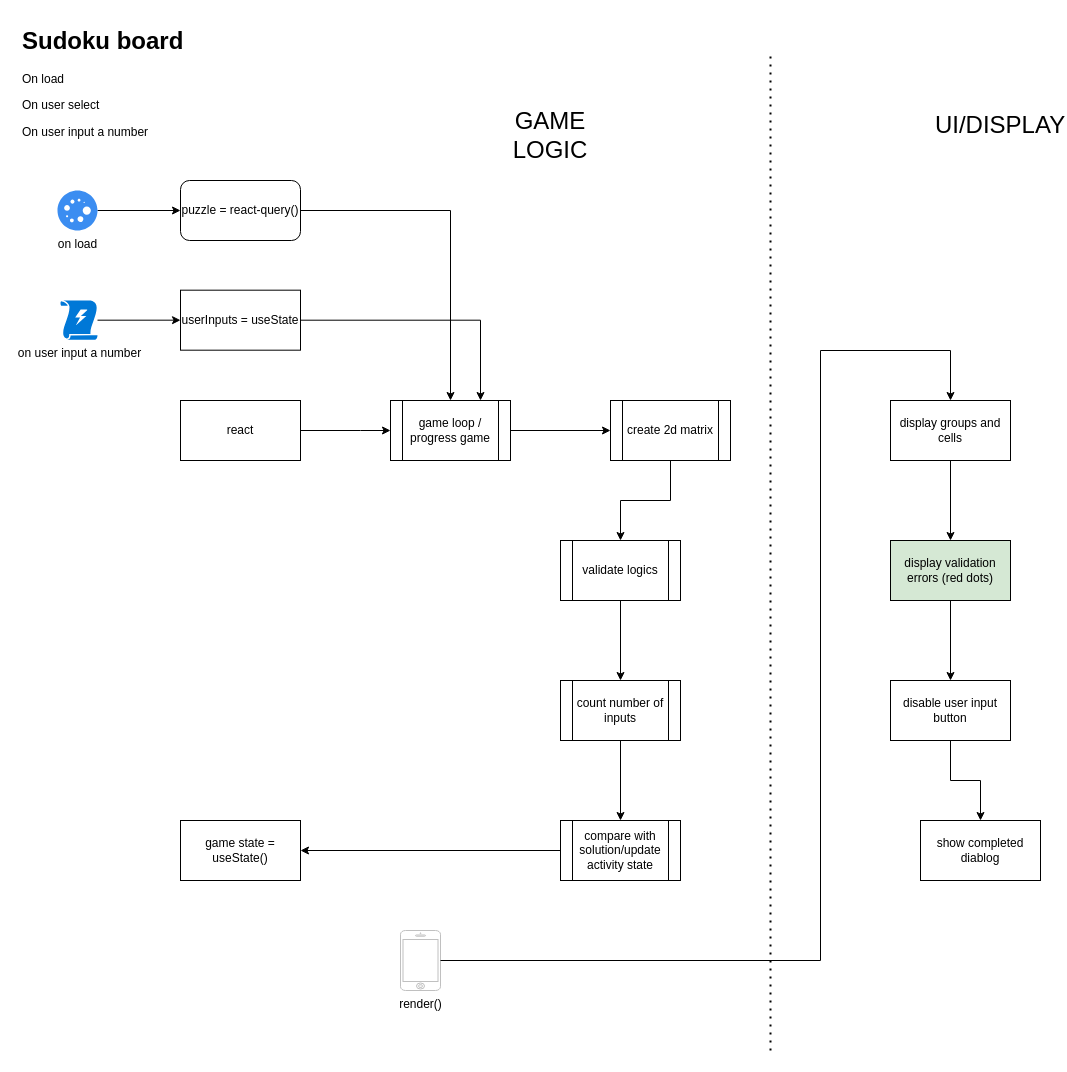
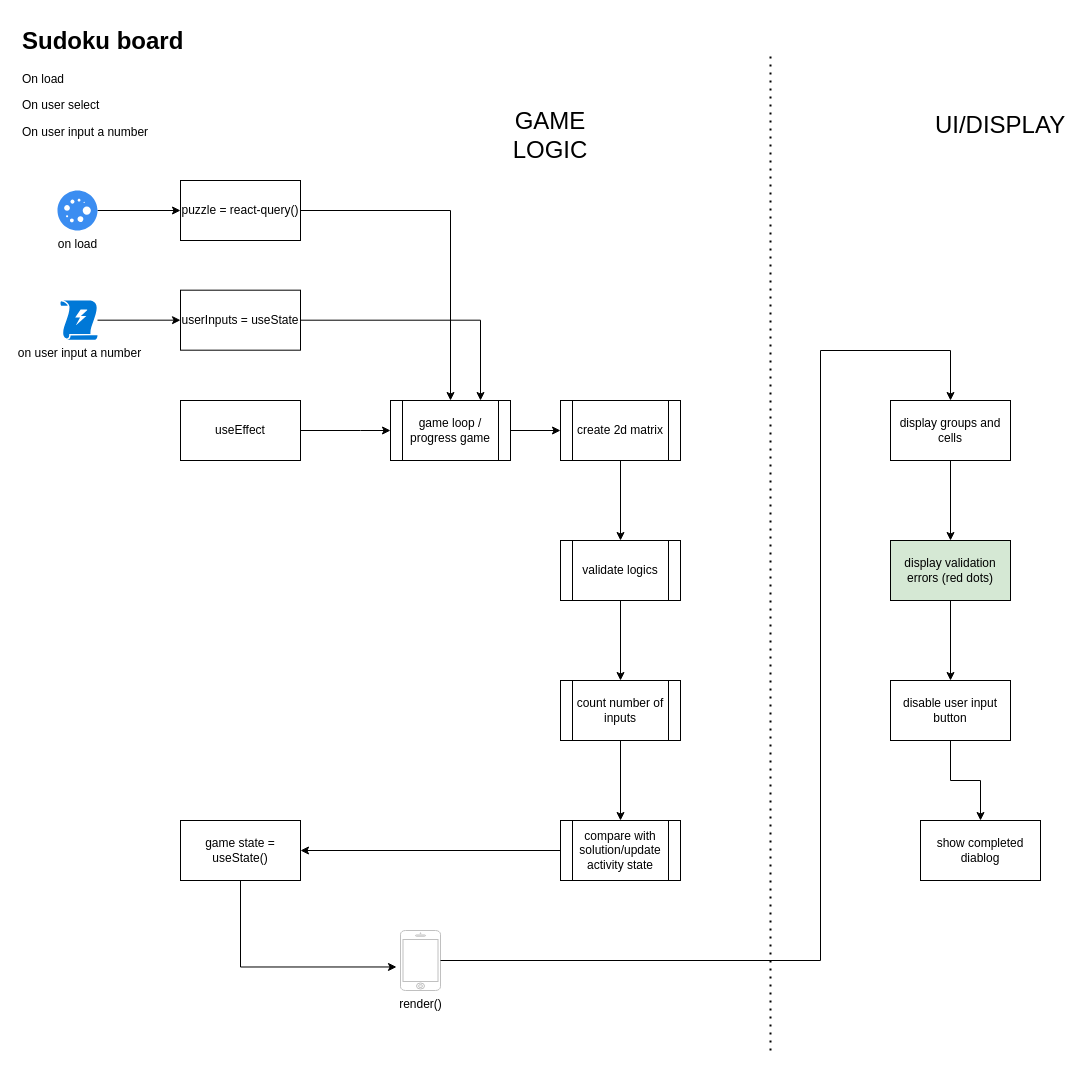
(241, 211) -> (241, 211)
(241, 431) -> (241, 431)
(671, 431) -> (621, 431)
none -> (272, 967)
